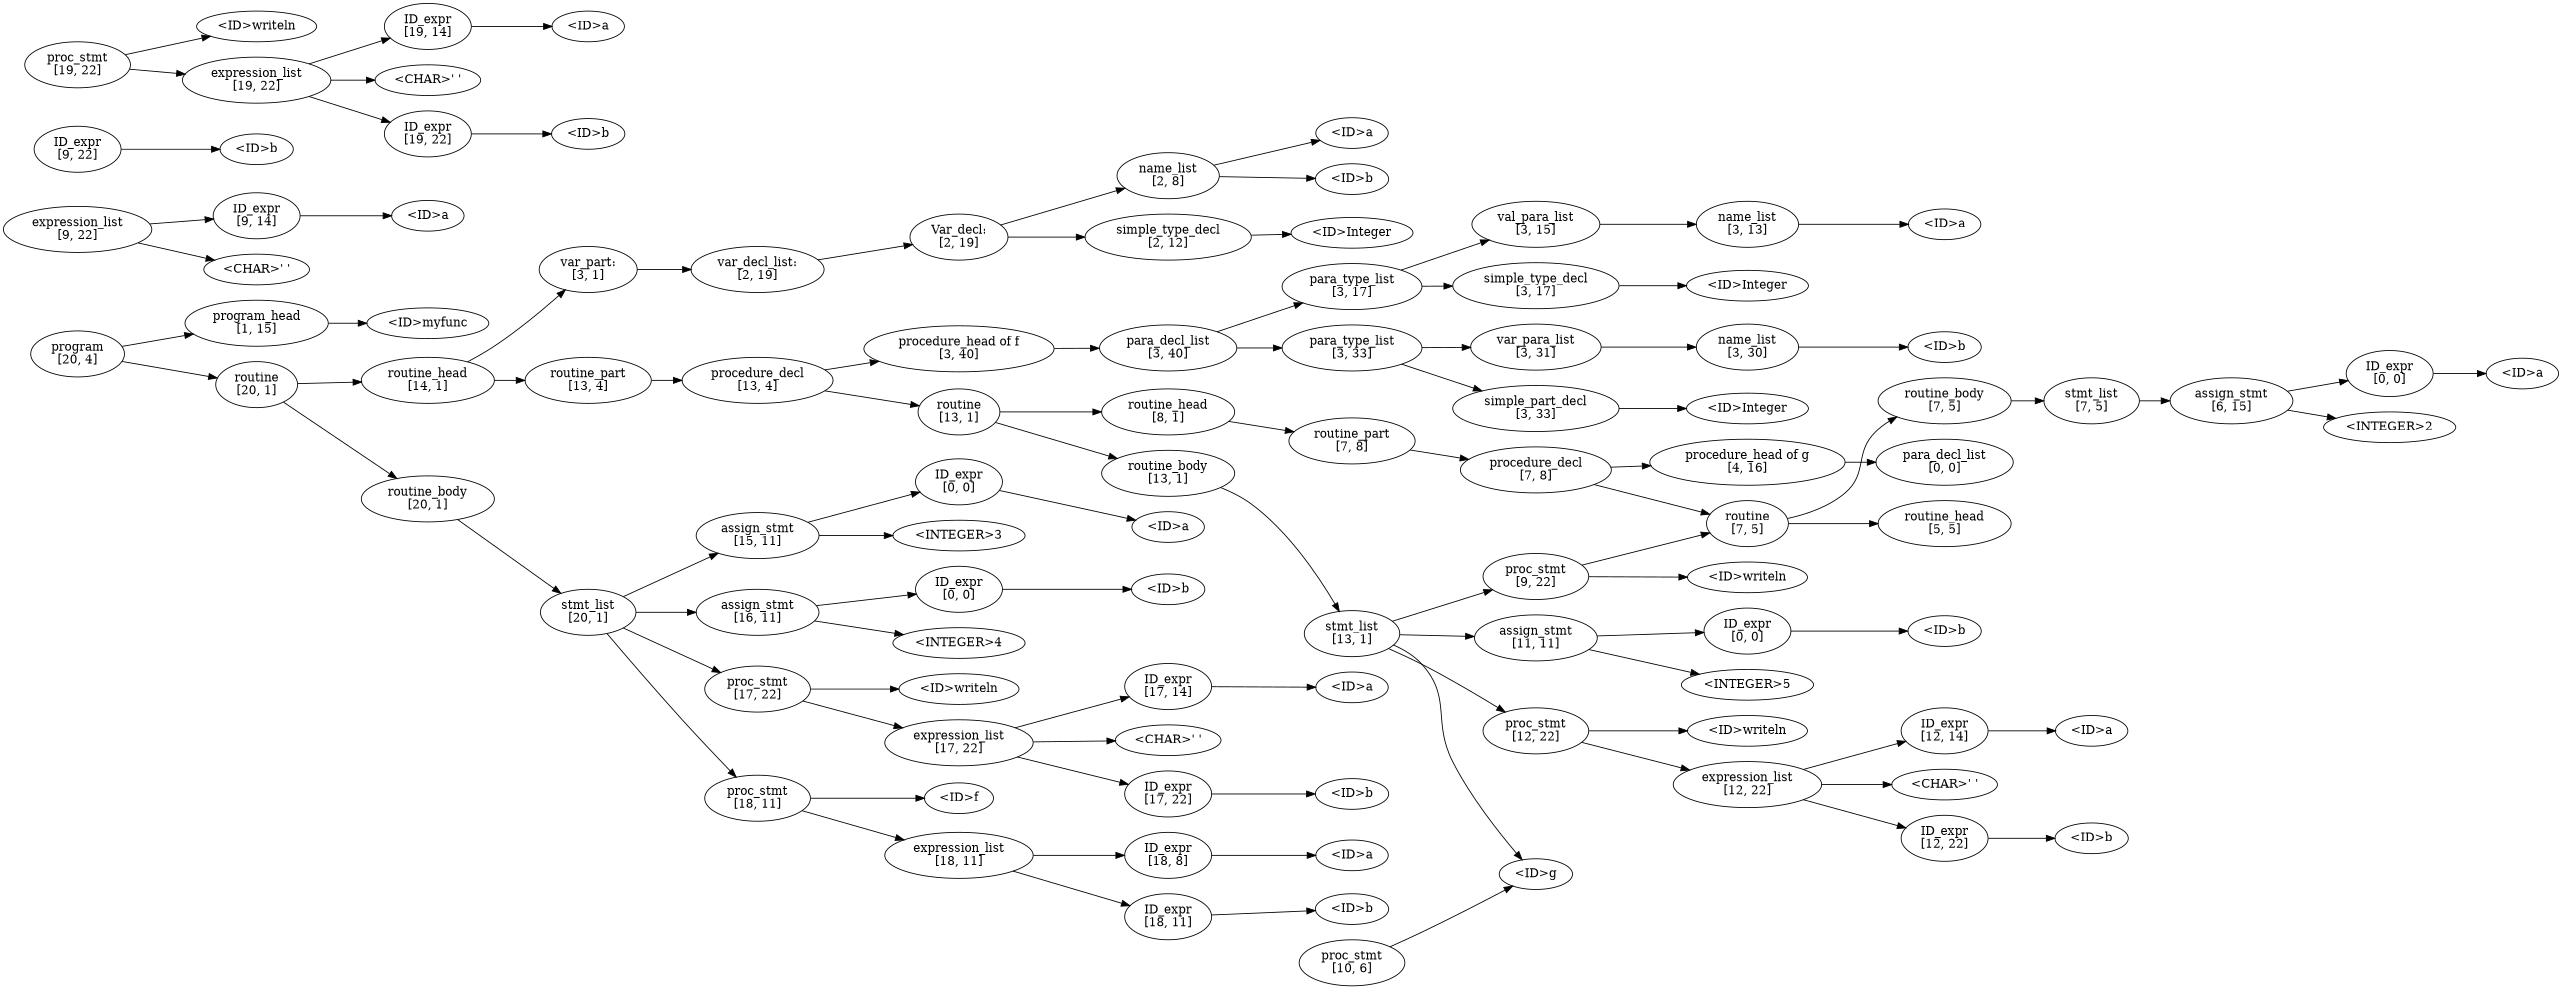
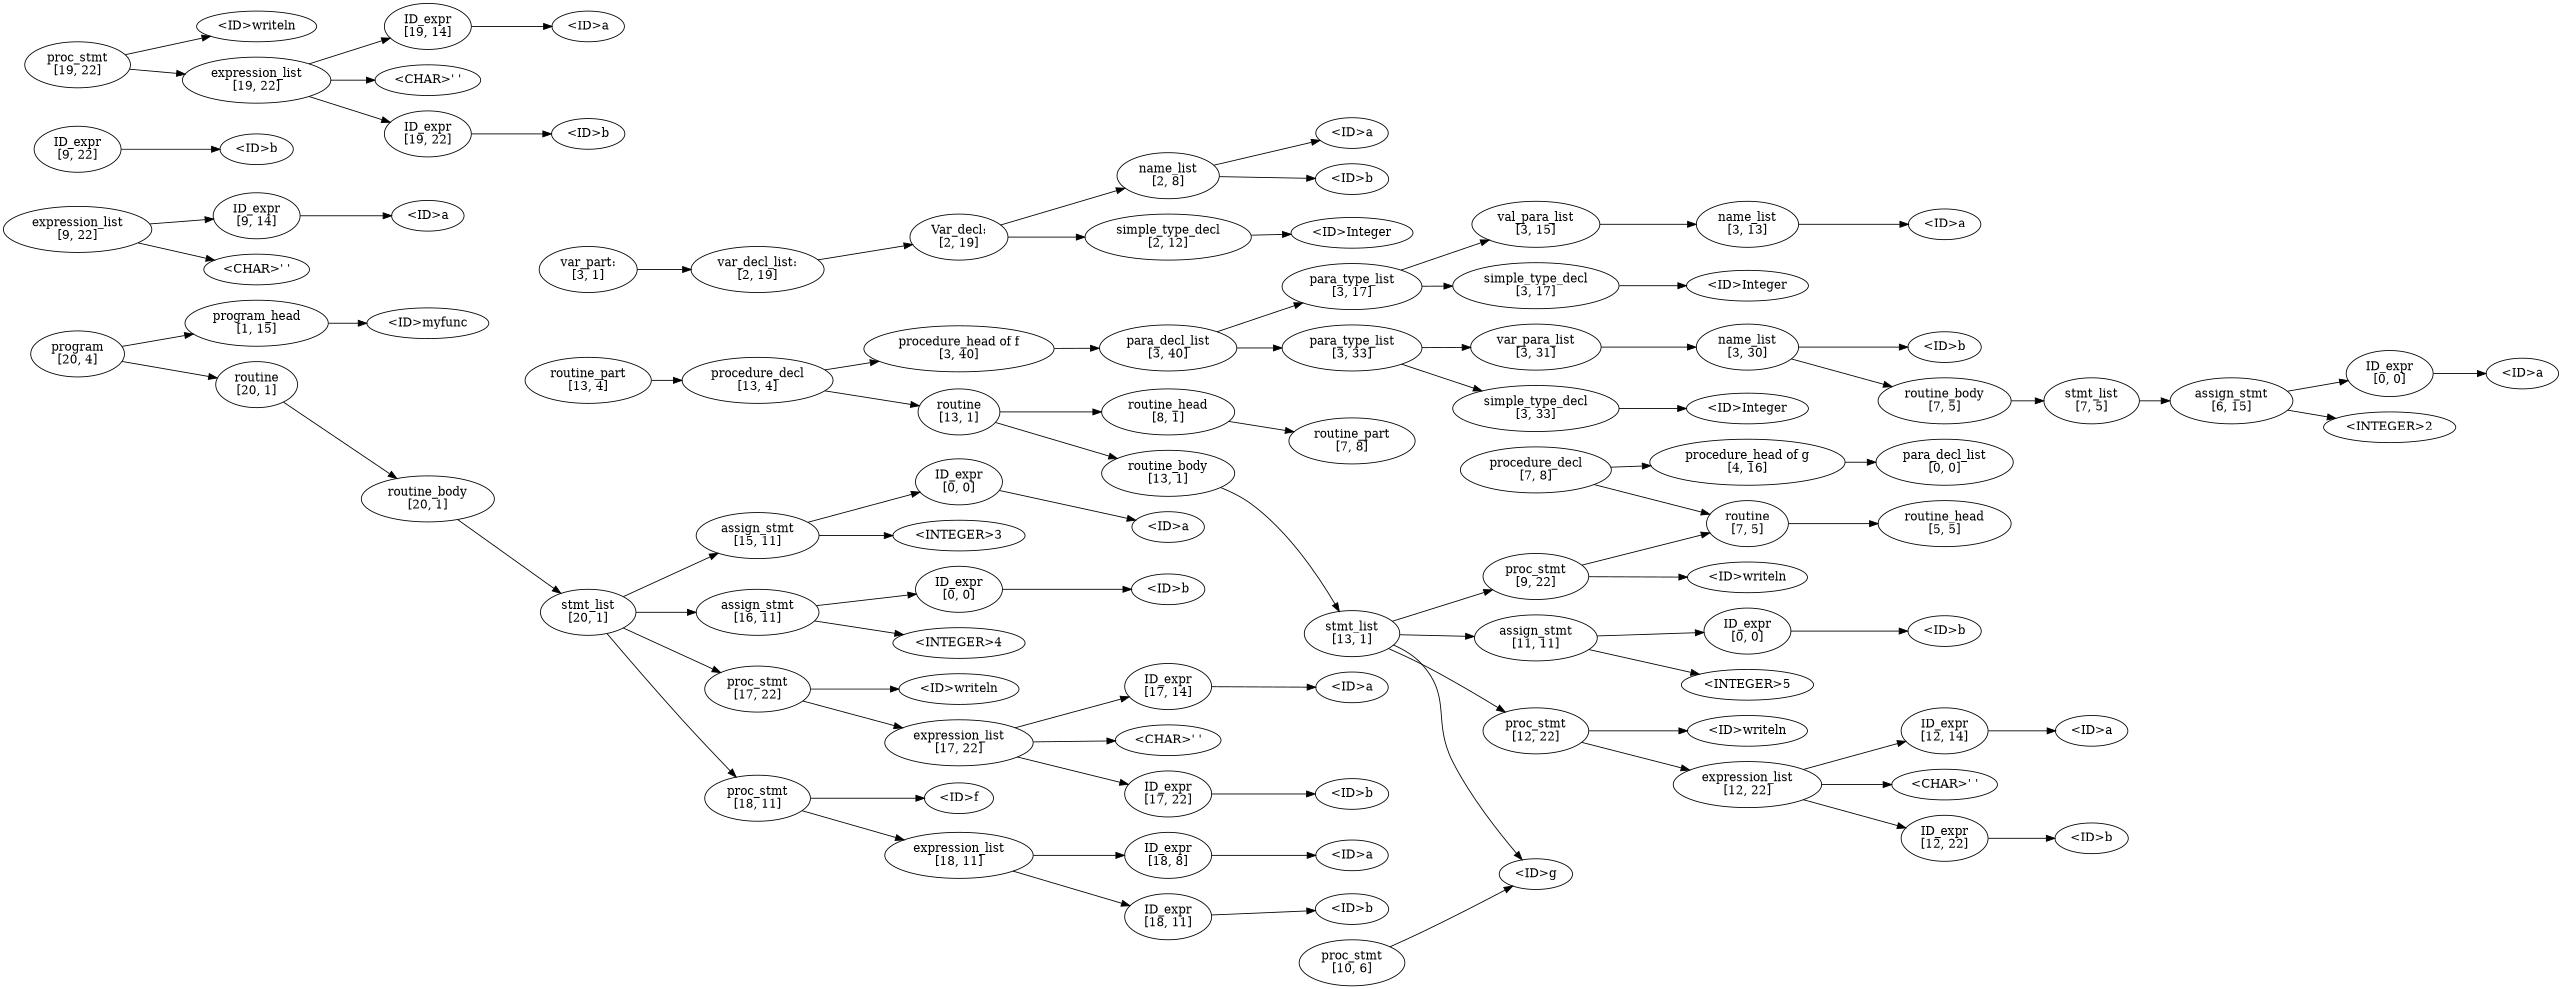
(428, 380) -> none
(1536, 408) -> (1536, 408)
(1435, 454) -> none
(1853, 484) -> (1838, 372)
